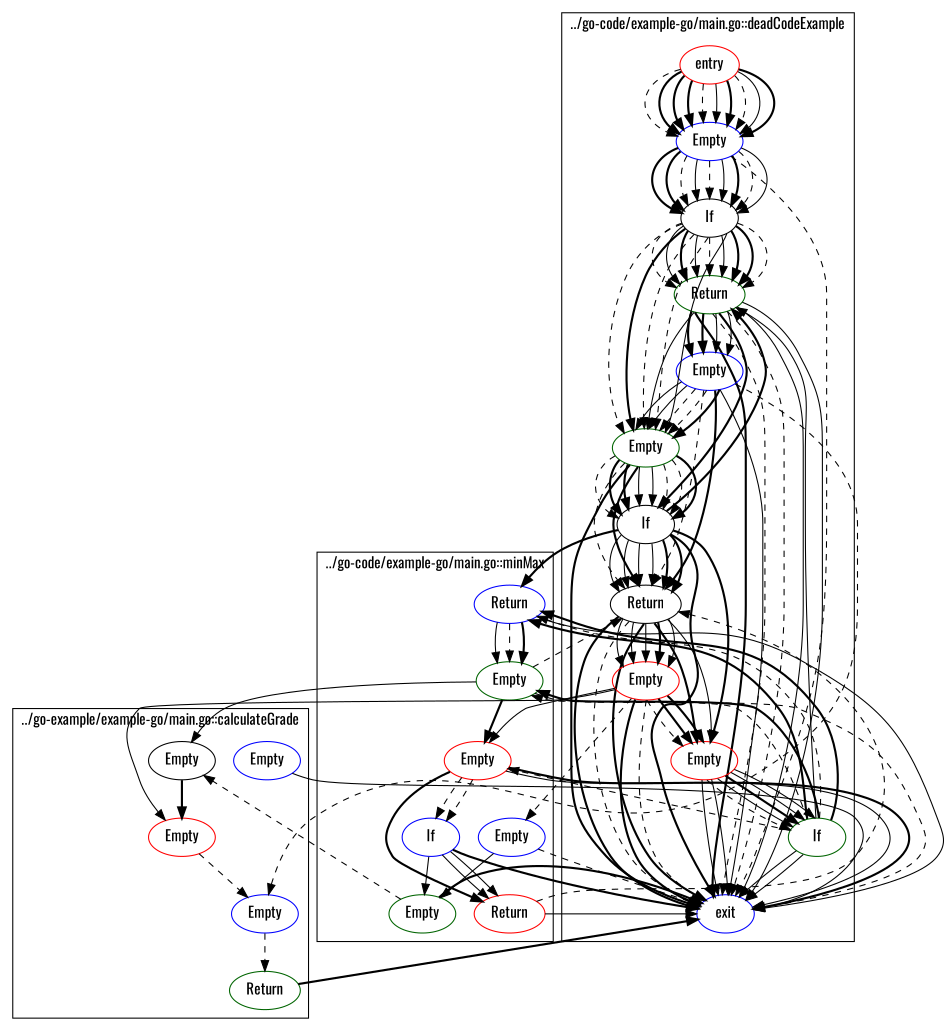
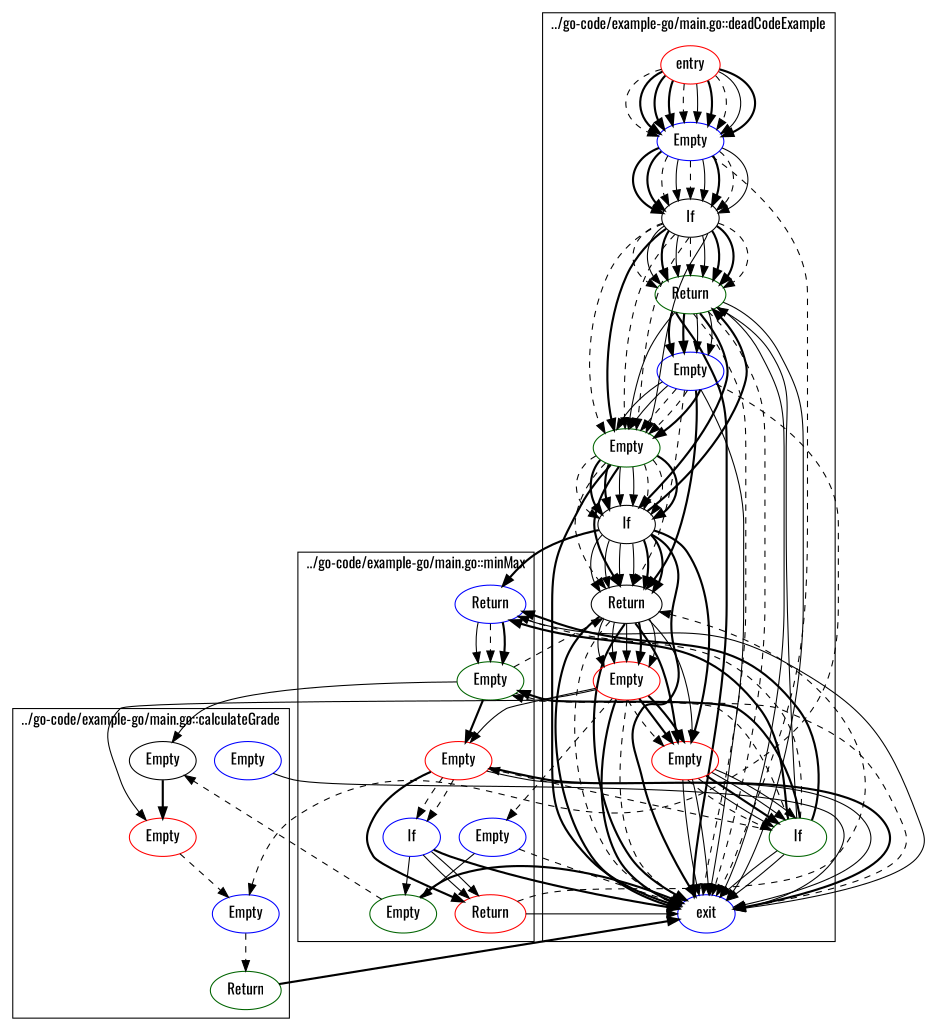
(161, 721) -> (151, 721)
